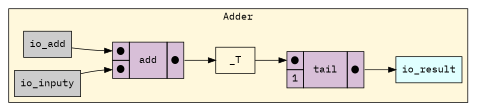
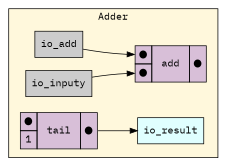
(235, 60) -> none
